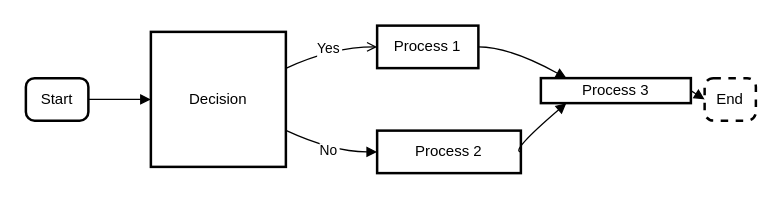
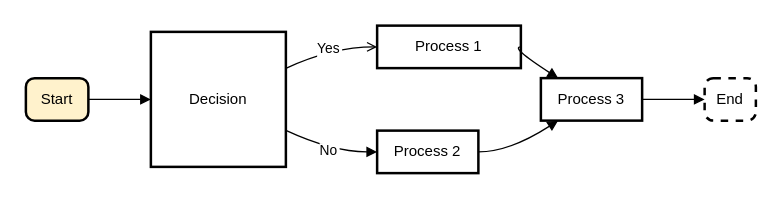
(428, 47) -> (449, 47)
(616, 91) -> (591, 99)
(57, 99) -> (57, 99)
(449, 152) -> (428, 152)
